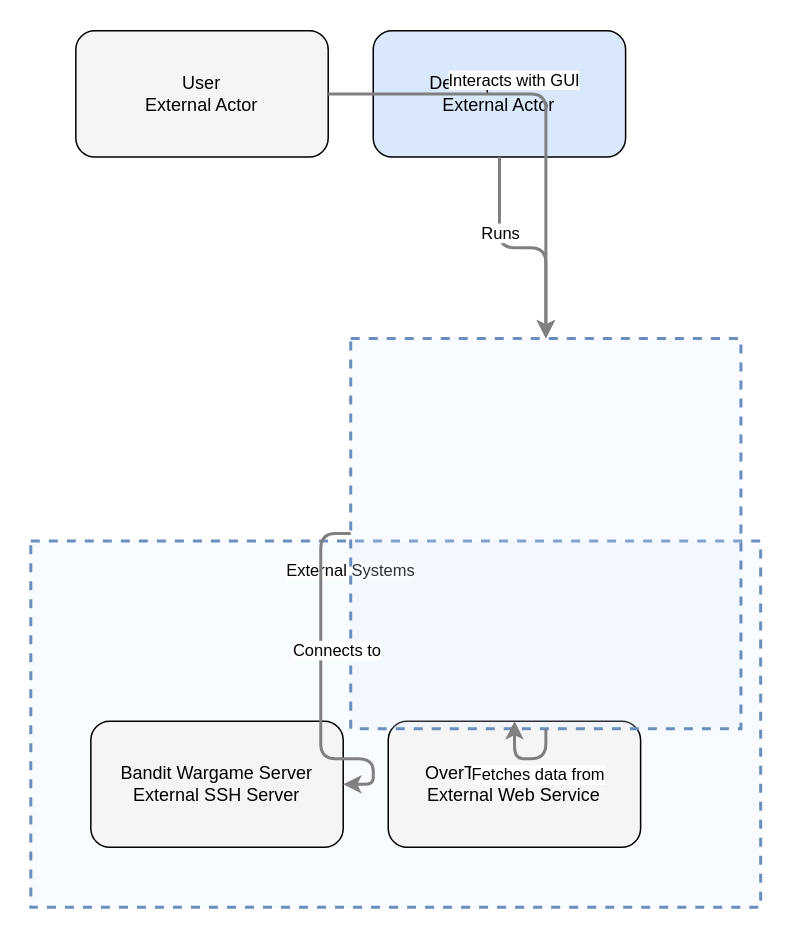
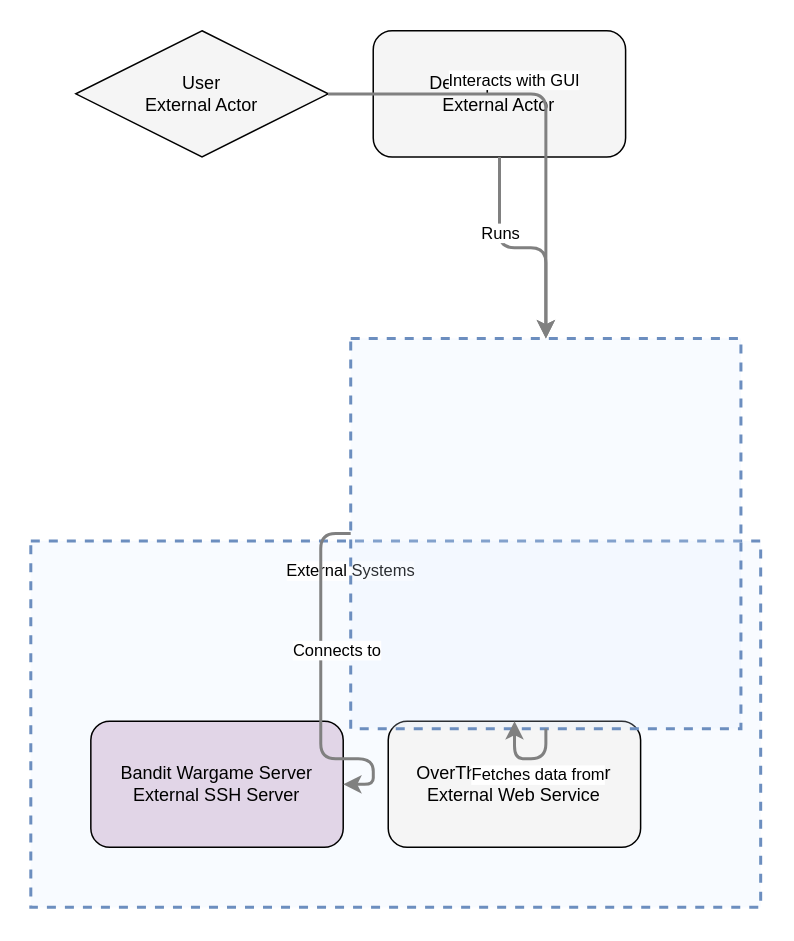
(202, 94) -> (202, 94)
(499, 94) -> (499, 94)
(217, 784) -> (217, 784)
(514, 784) -> (514, 784)
